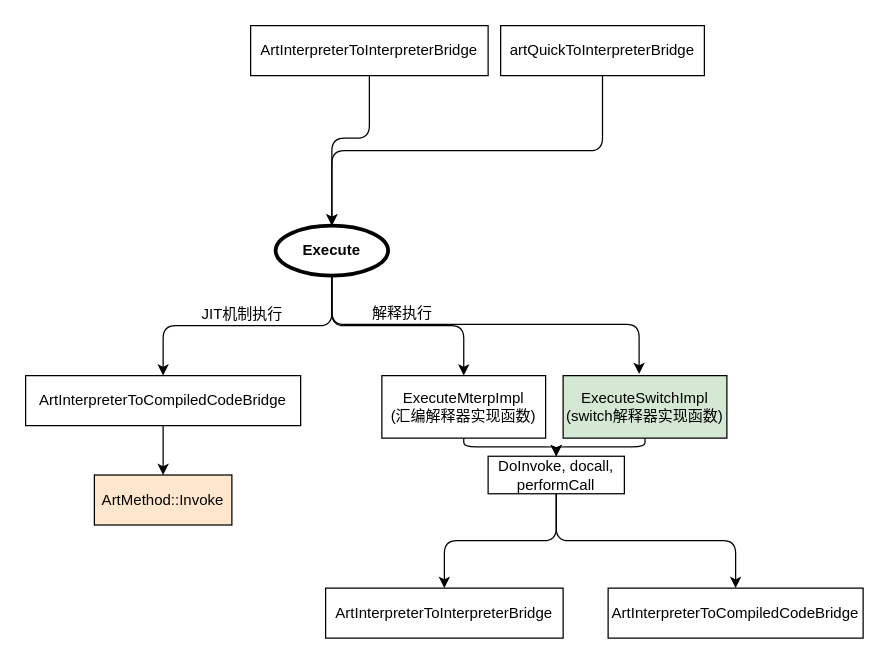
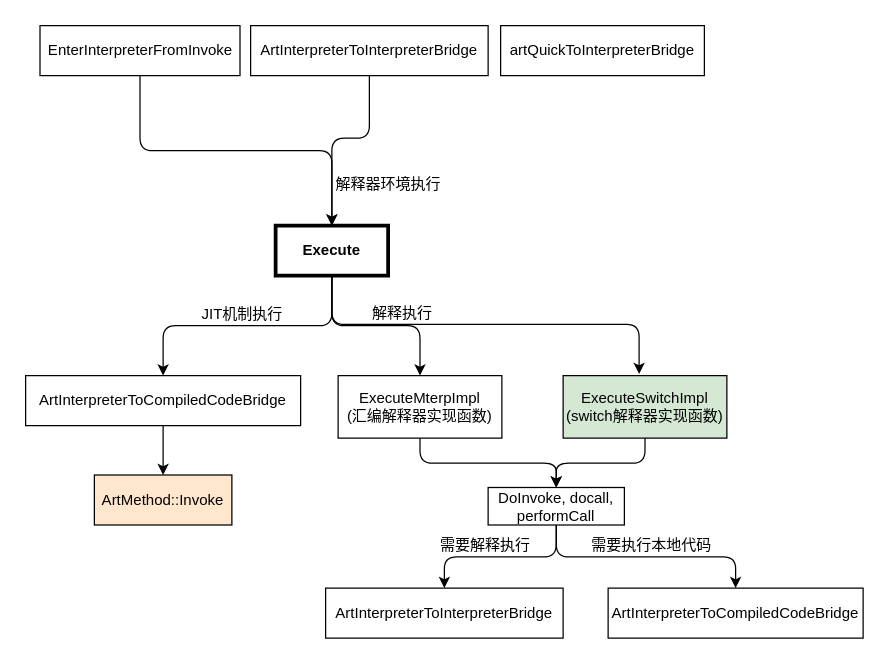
none -> (140, 51)
none -> (201, 151)
(502, 151) -> none
none -> (388, 184)
(332, 251) -> (332, 251)
(464, 407) -> (420, 407)
(556, 475) -> (556, 506)
none -> (494, 546)
none -> (658, 546)
